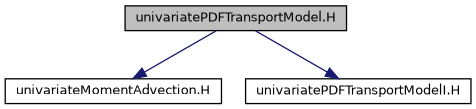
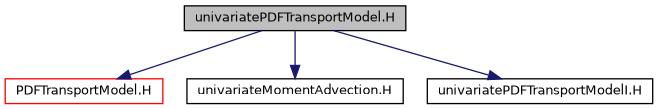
none -> (84, 91)
